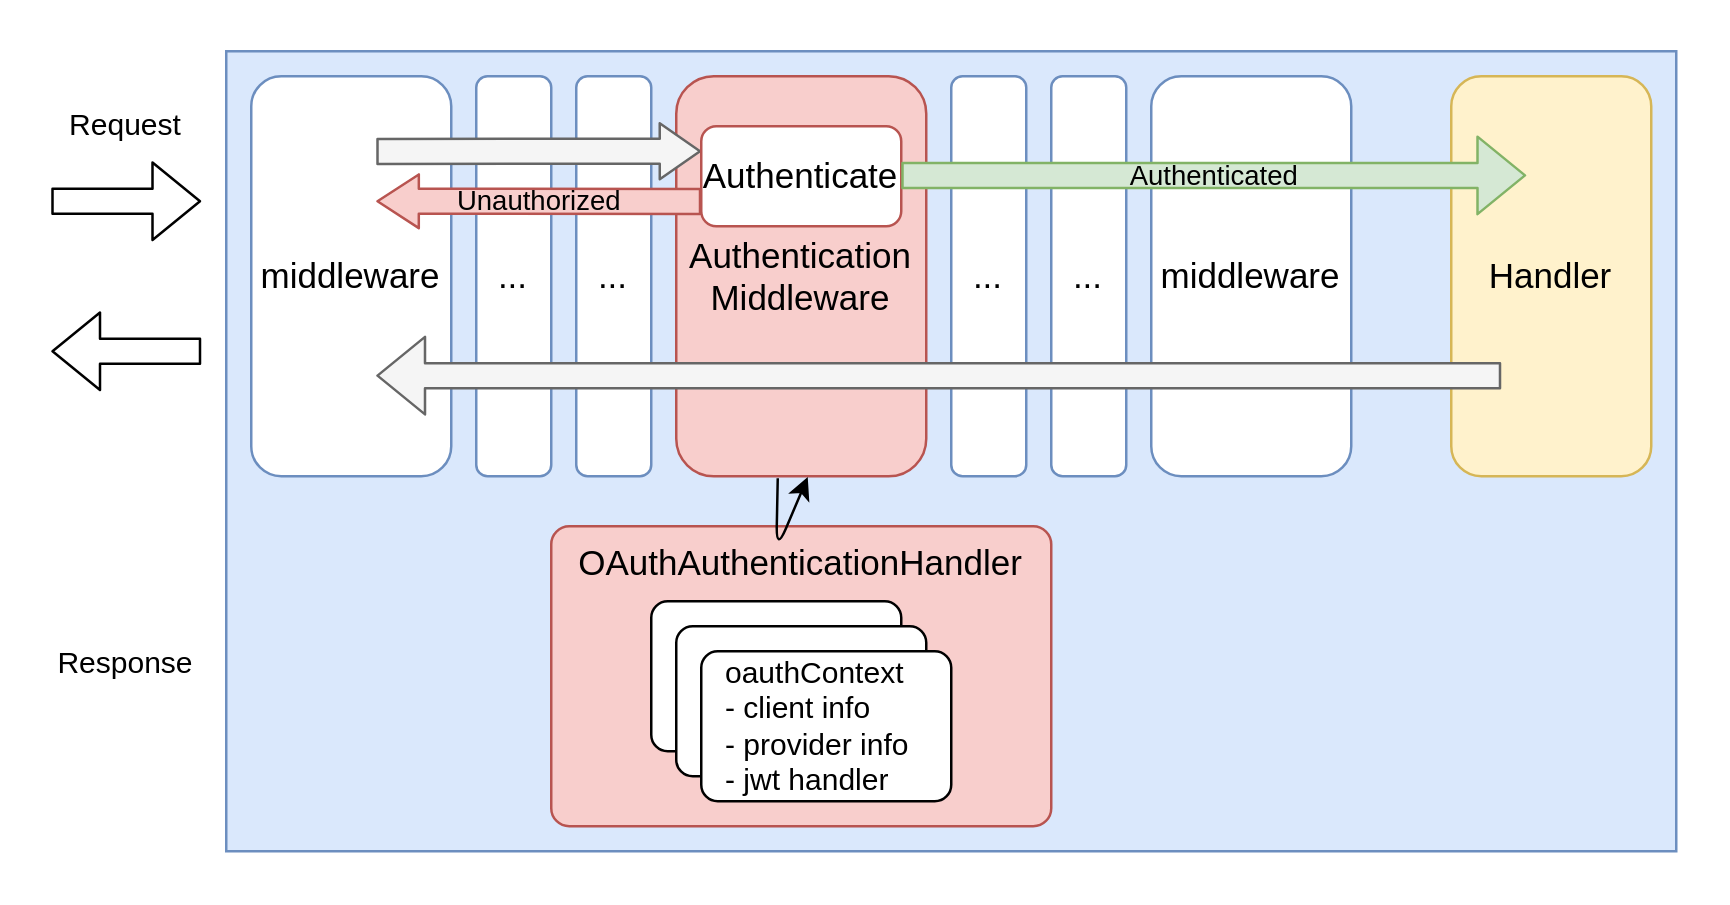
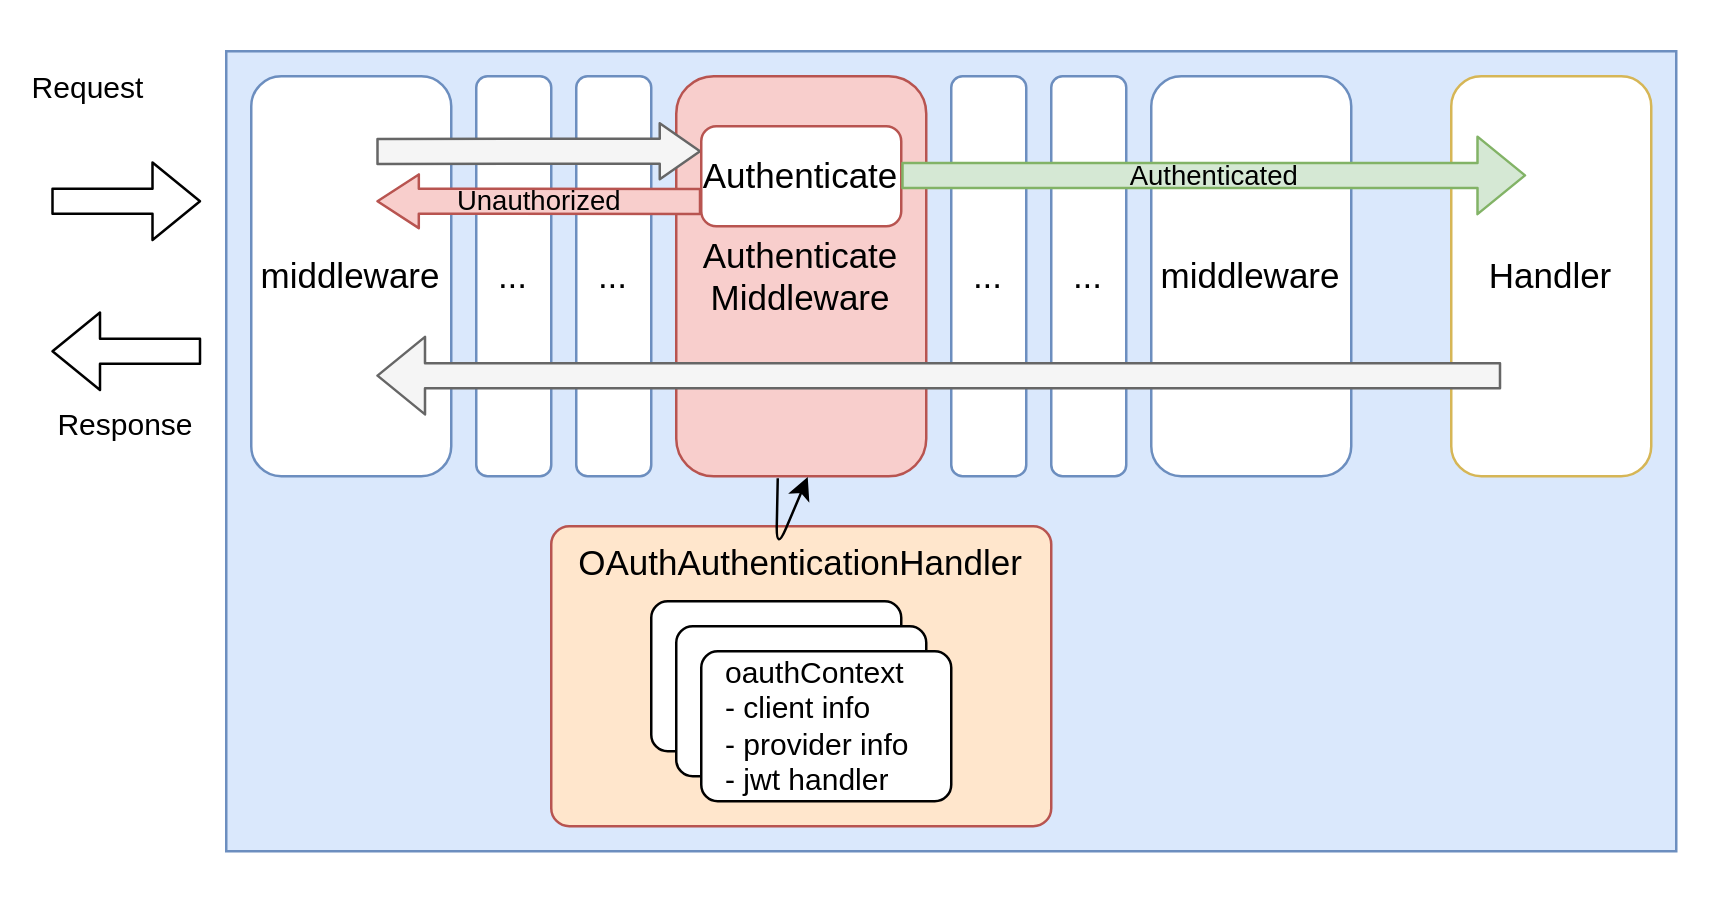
(126, 126) -> (89, 89)
(801, 276) -> (801, 276)
(1551, 276) -> (1551, 276)
(801, 565) -> (801, 565)
(126, 664) -> (126, 426)
